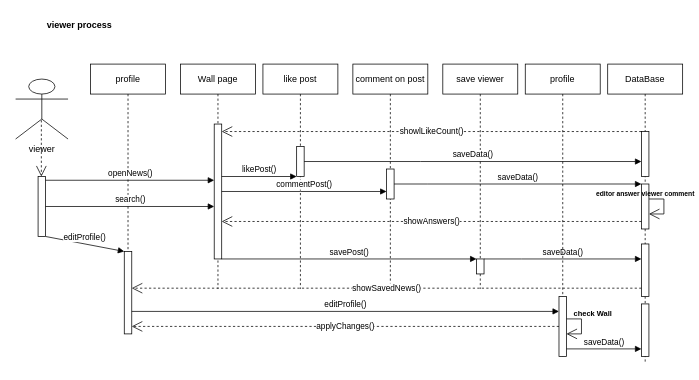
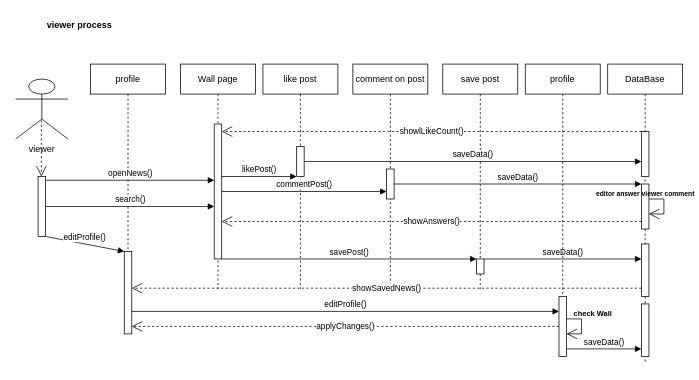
(480, 79) -> (480, 79)
